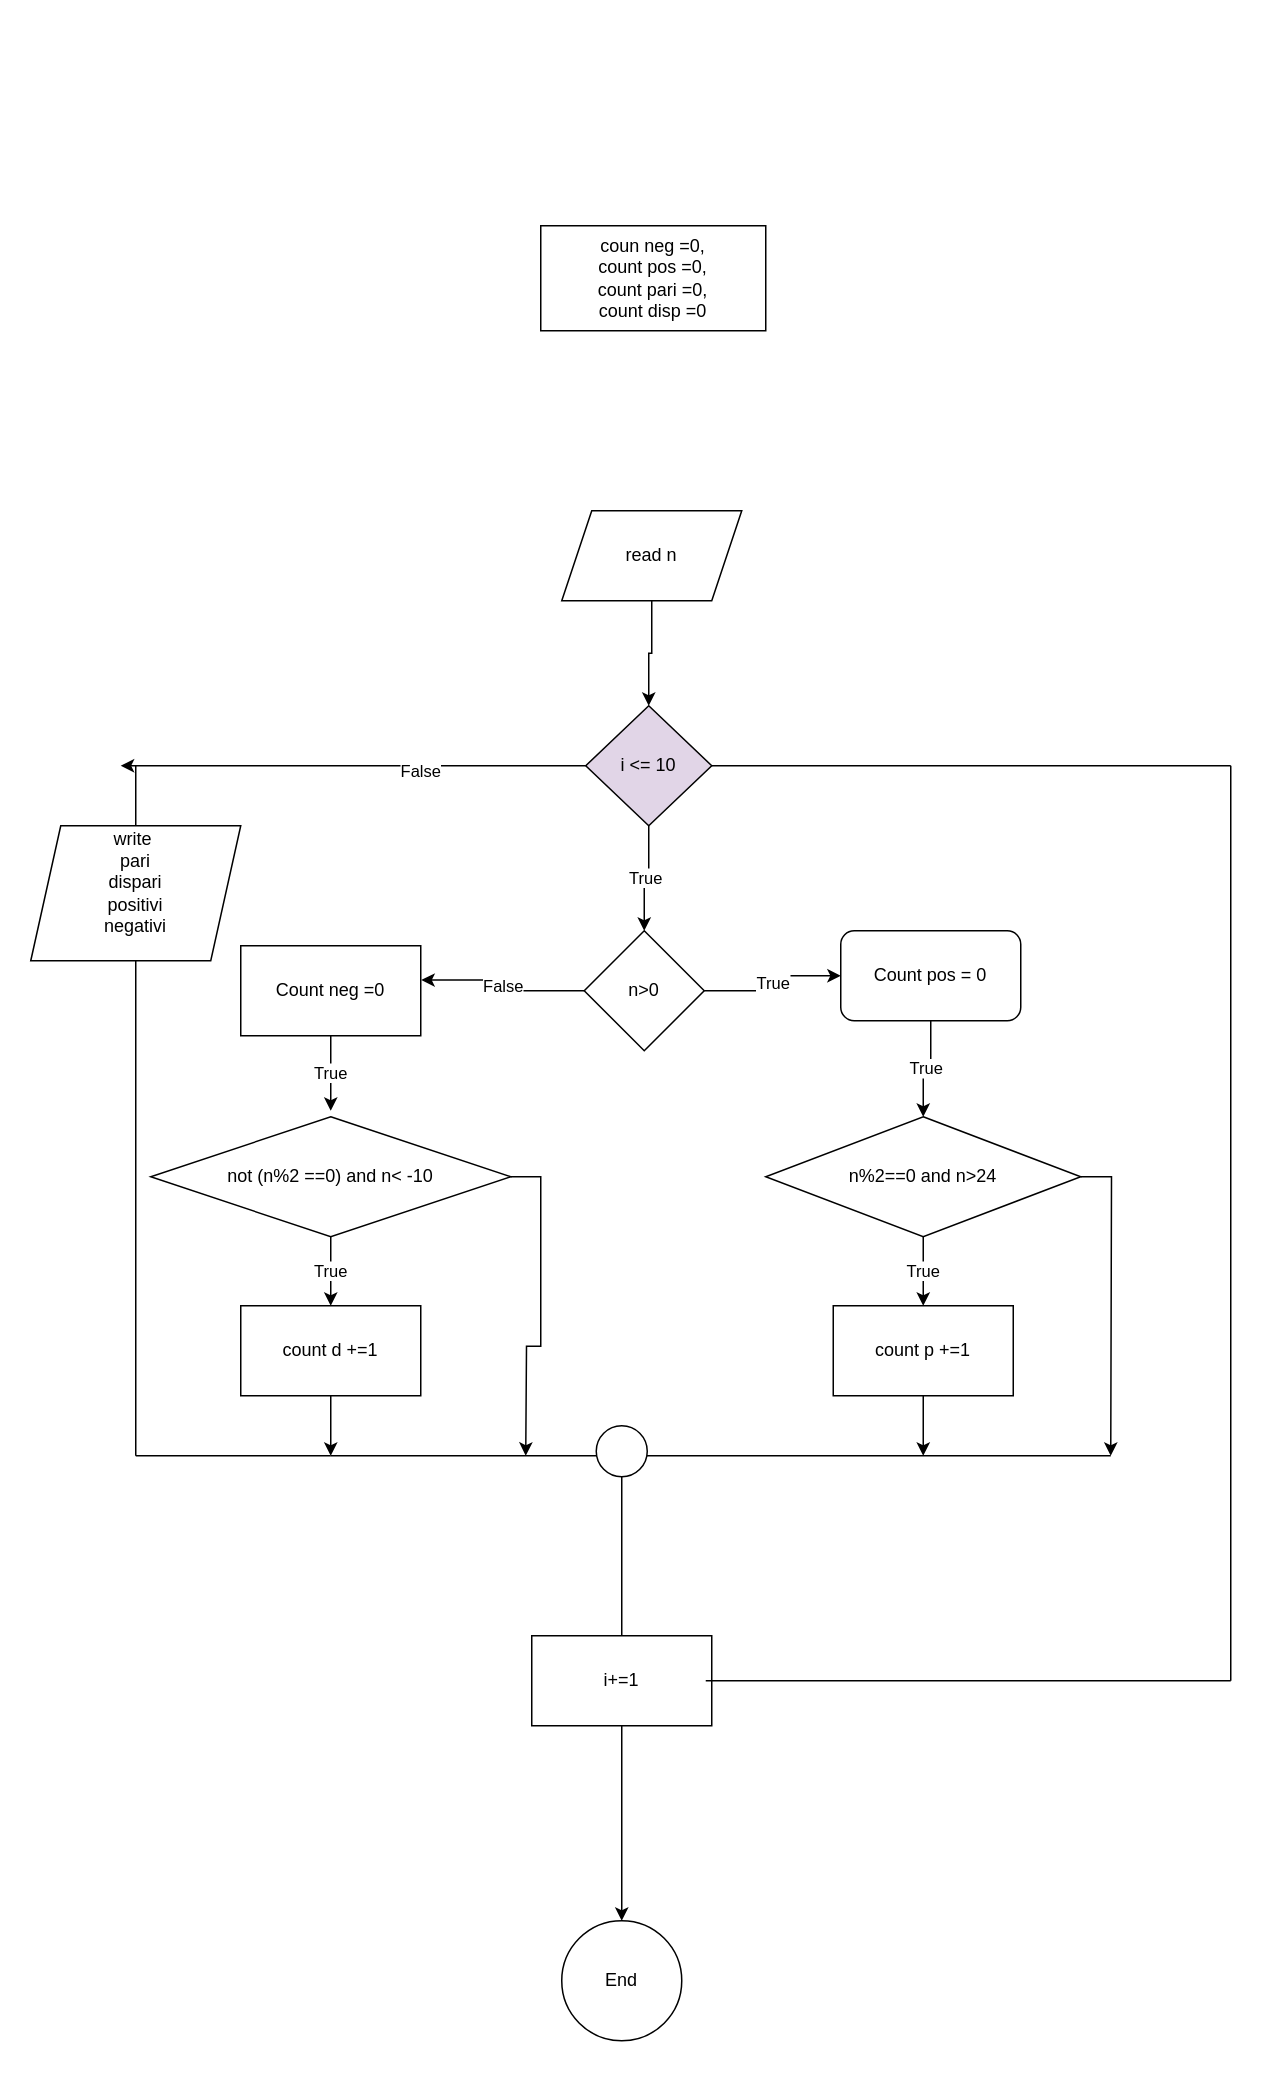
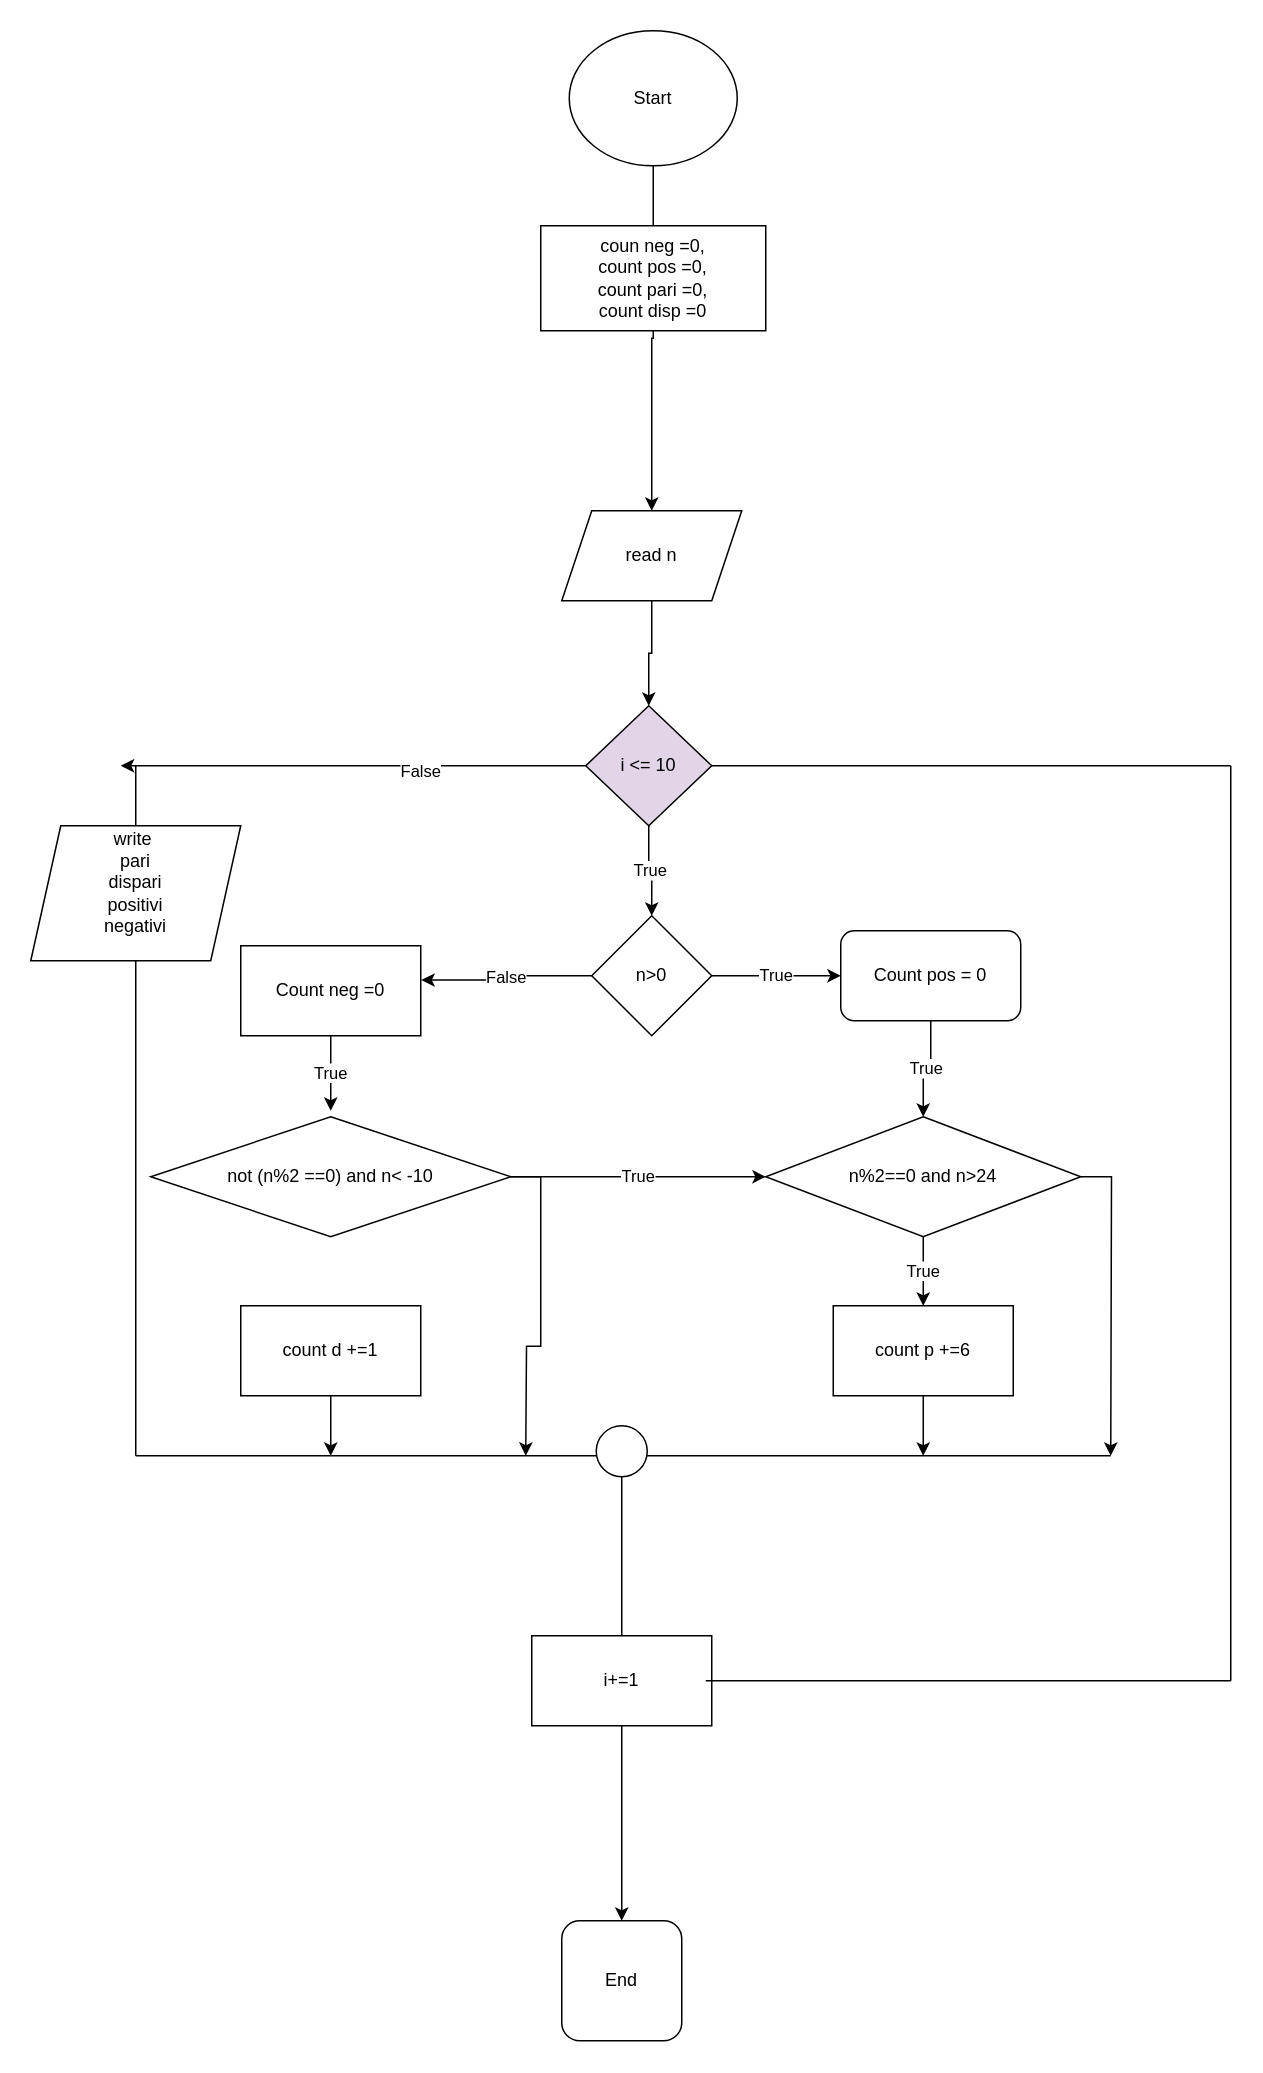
none -> (653, 98)
none -> (652, 415)
(644, 991) -> (652, 976)
(331, 1266) -> (649, 1177)
(923, 1351) -> (923, 1351)
(622, 1981) -> (622, 1981)
